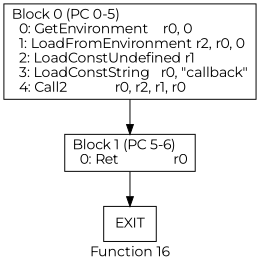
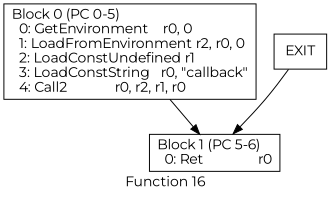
(130, 184) -> (265, 99)
